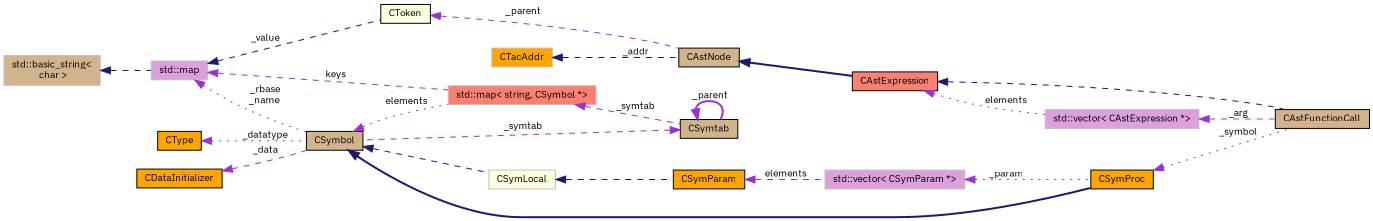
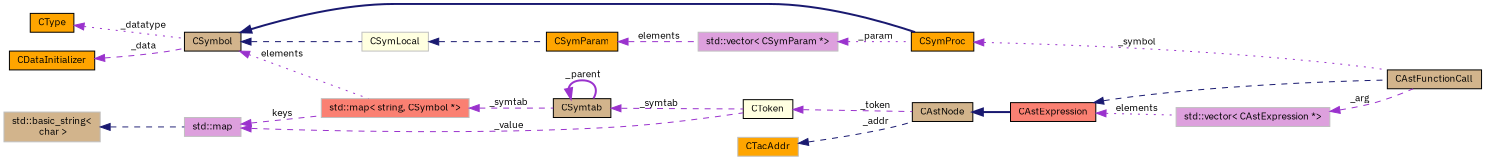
(522, 11) -> (875, 106)
(299, 40) -> (498, 131)
(253, 112) -> none
(517, 135) -> (682, 109)
